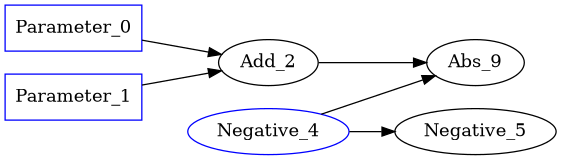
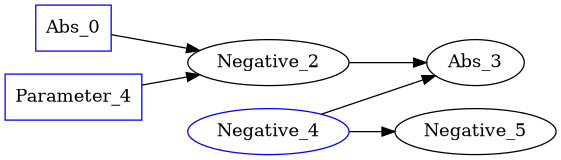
(73, 28) -> (73, 28)
(268, 63) -> (268, 63)
(475, 63) -> (475, 63)
(73, 97) -> (73, 97)
